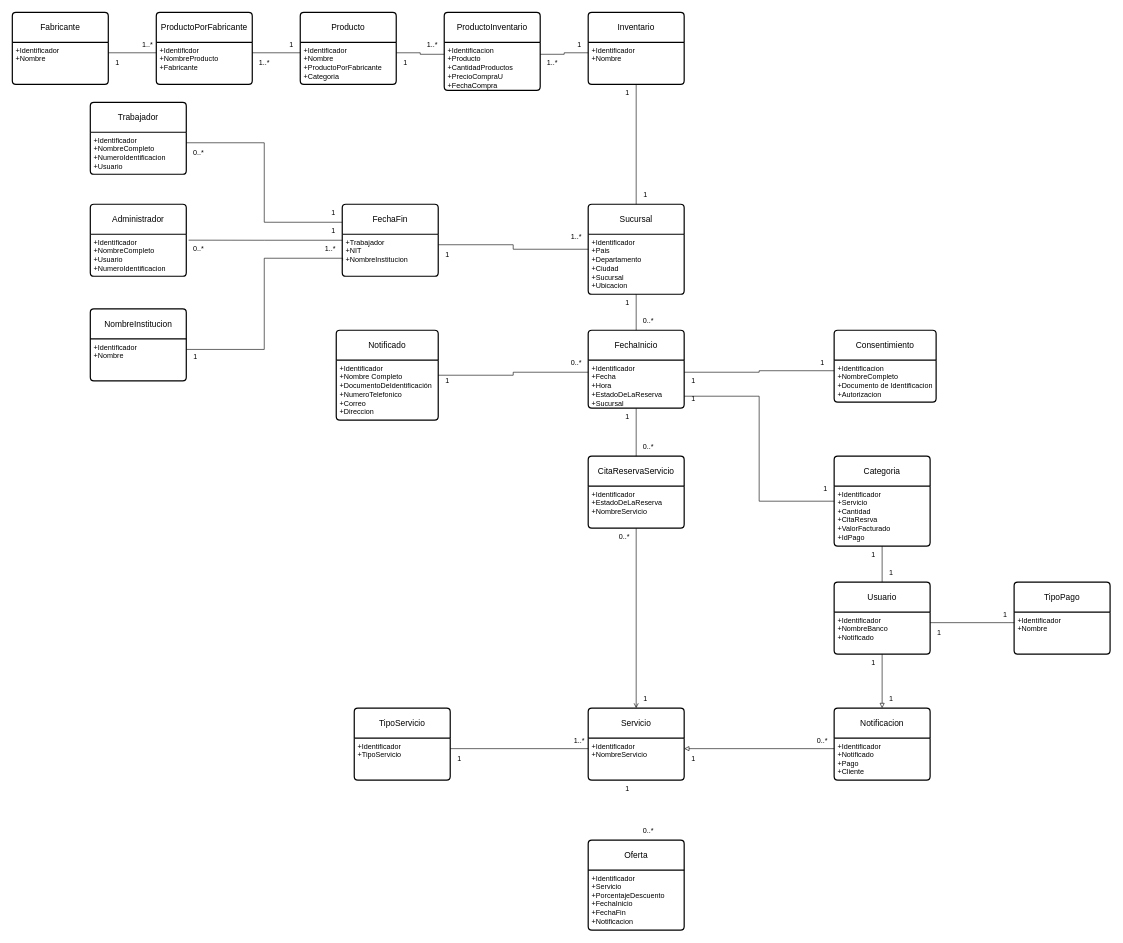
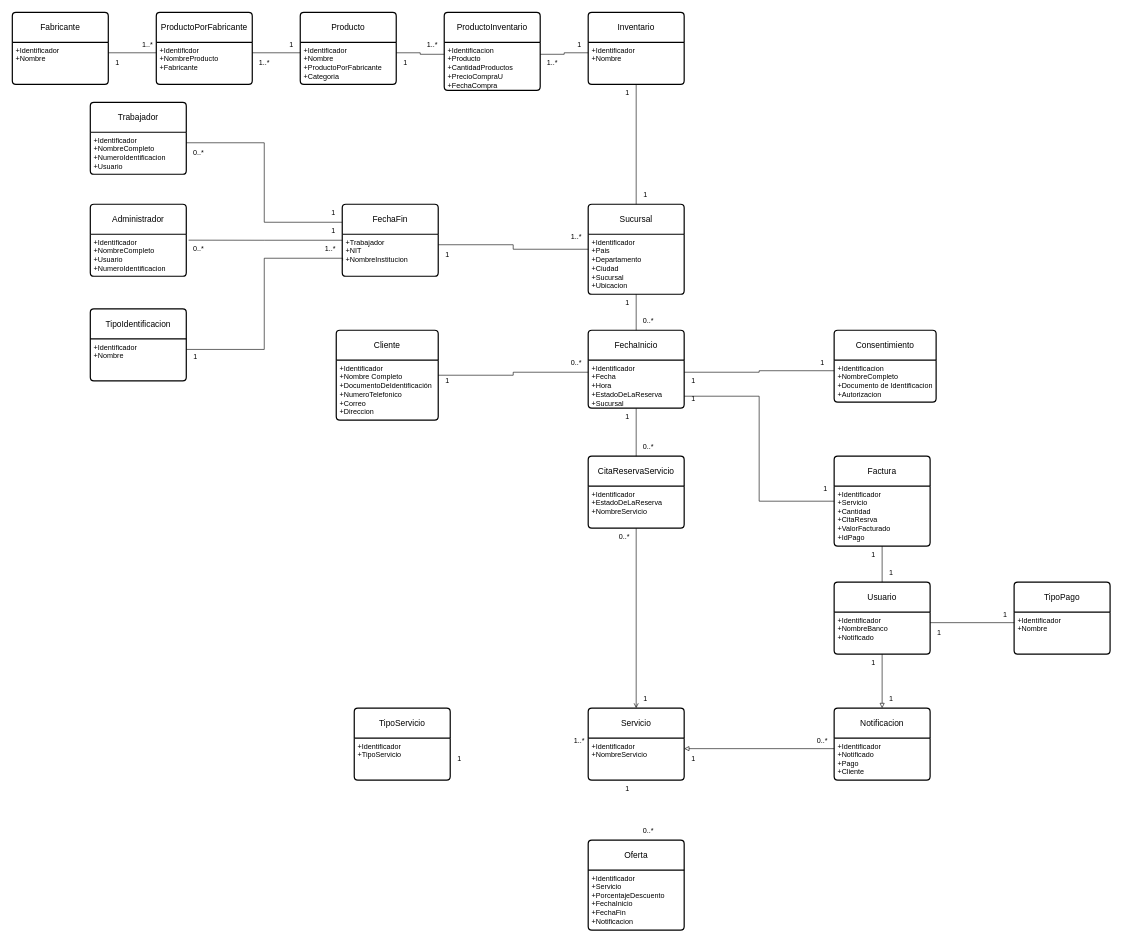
(138, 324) -> (138, 324)
(387, 345) -> (387, 345)
(882, 471) -> (882, 471)
(519, 749) -> none
